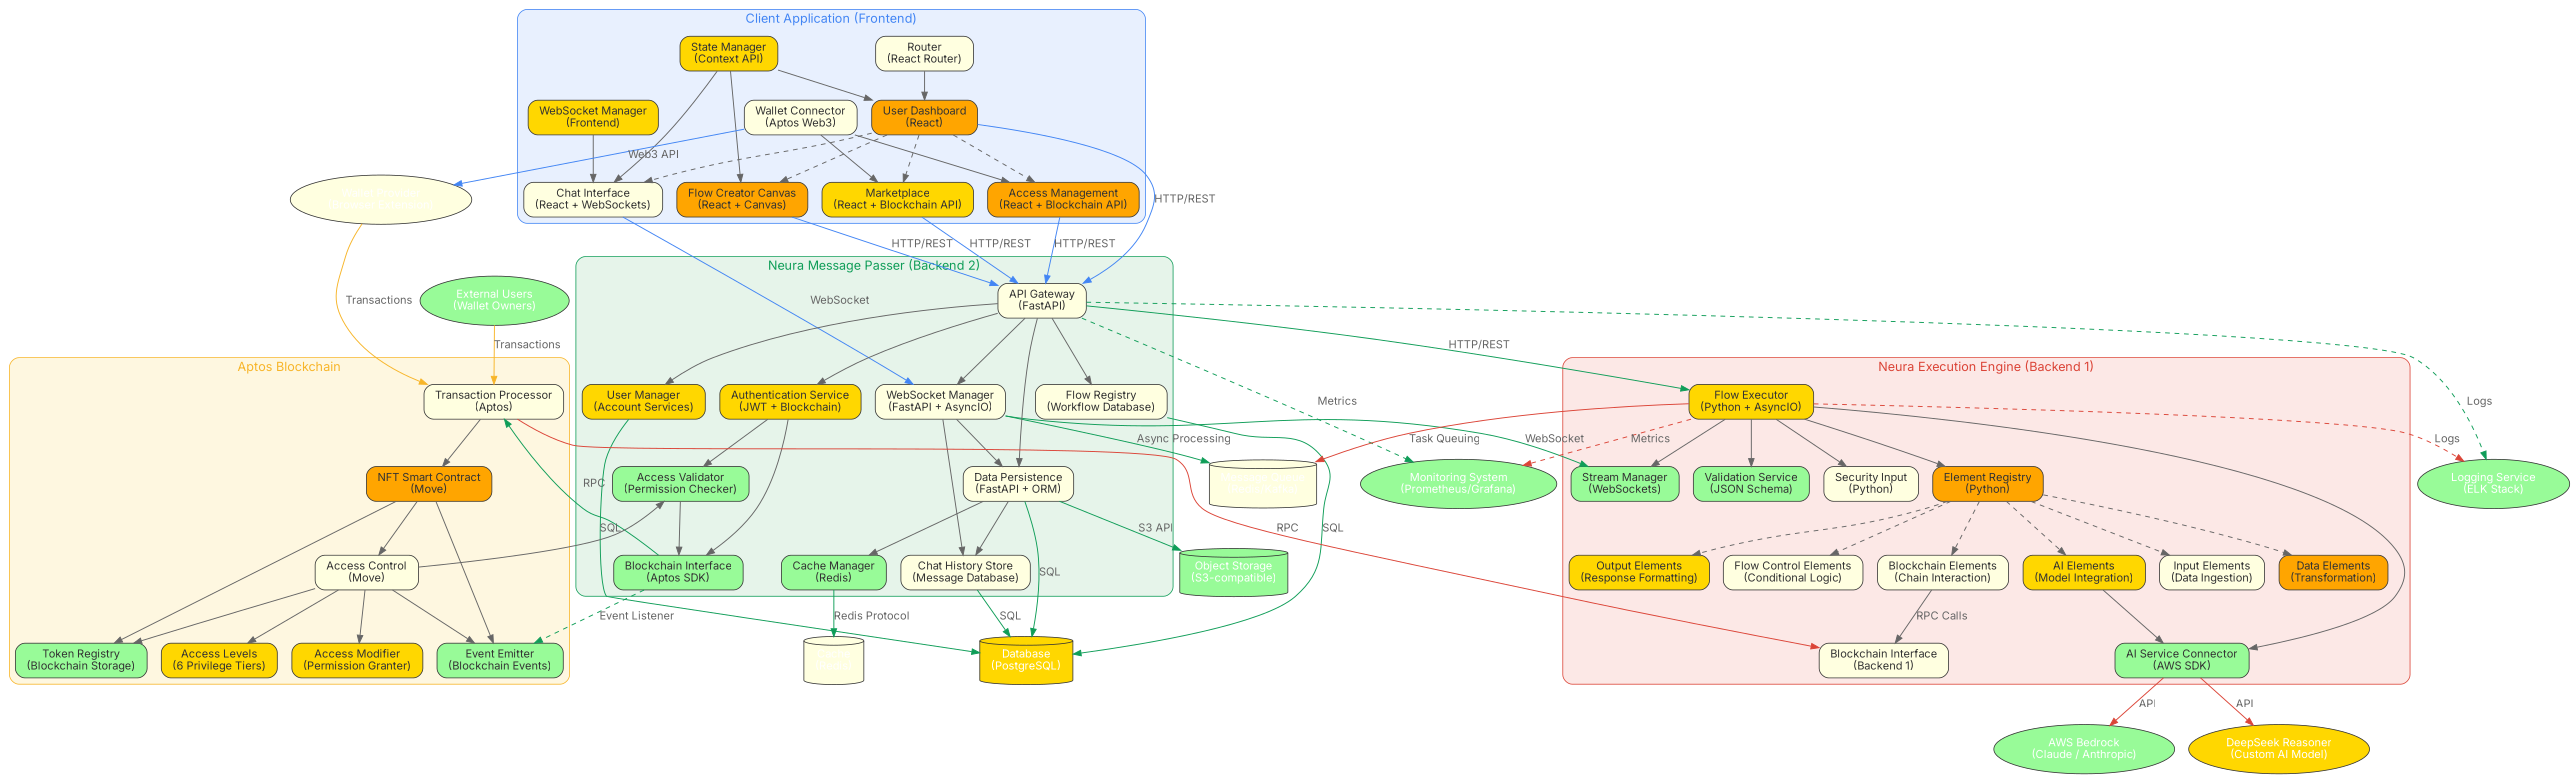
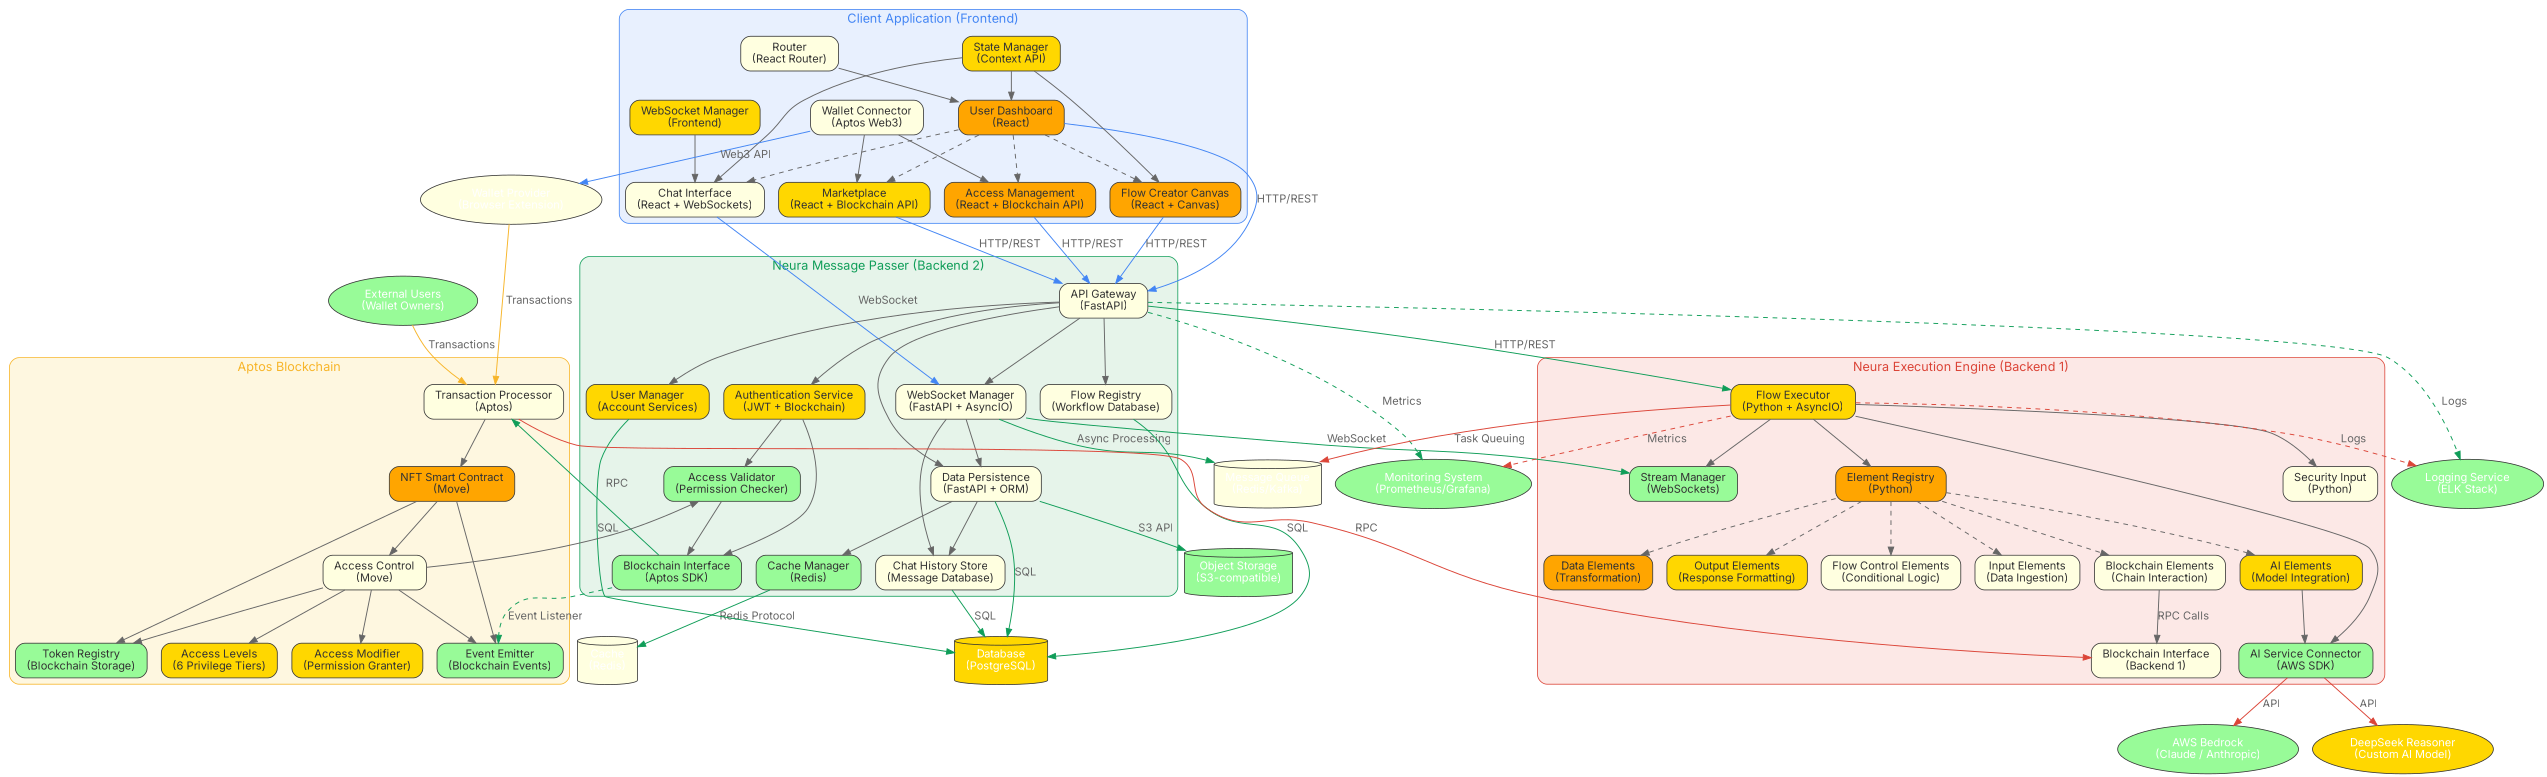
(1751, 484) -> none
